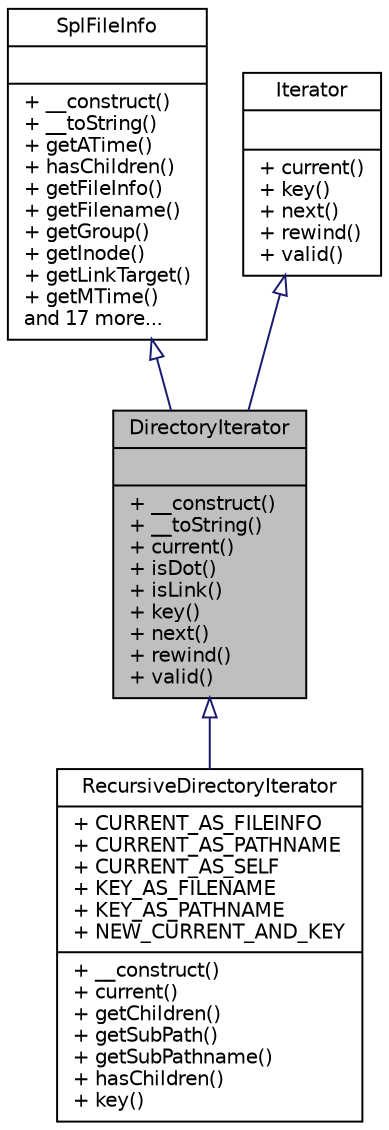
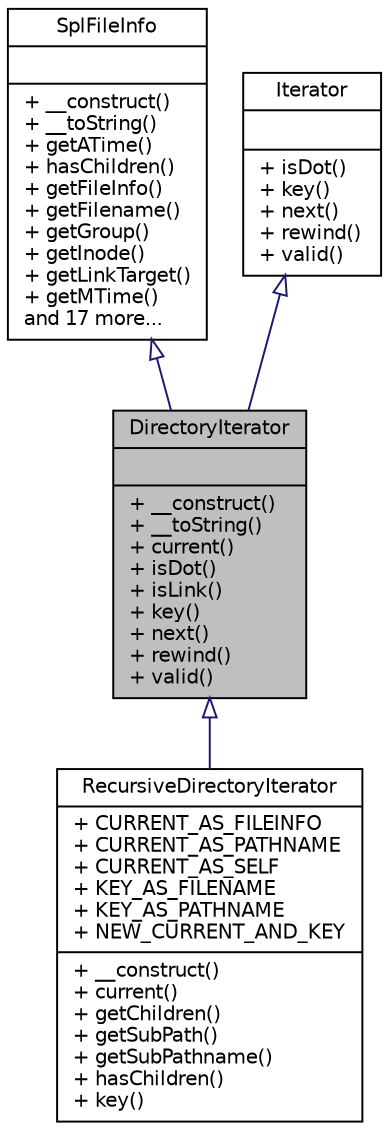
(312, 168) -> (303, 168)
